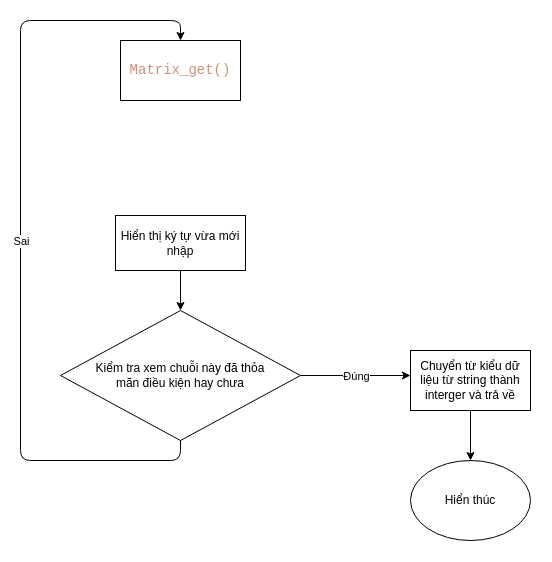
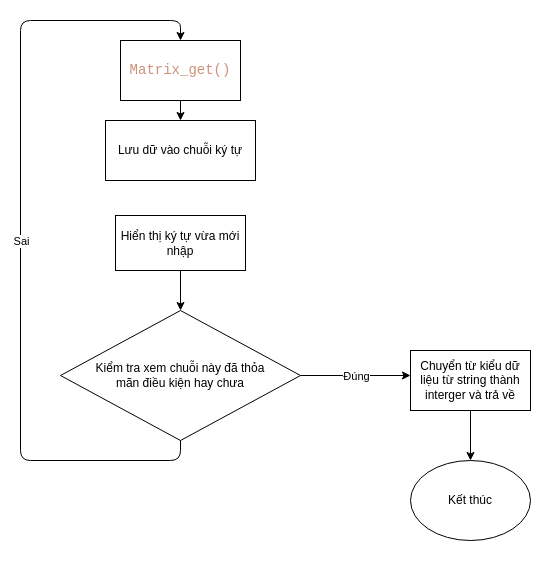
none -> (181, 107)
none -> (181, 151)
(471, 501) -> (471, 501)
